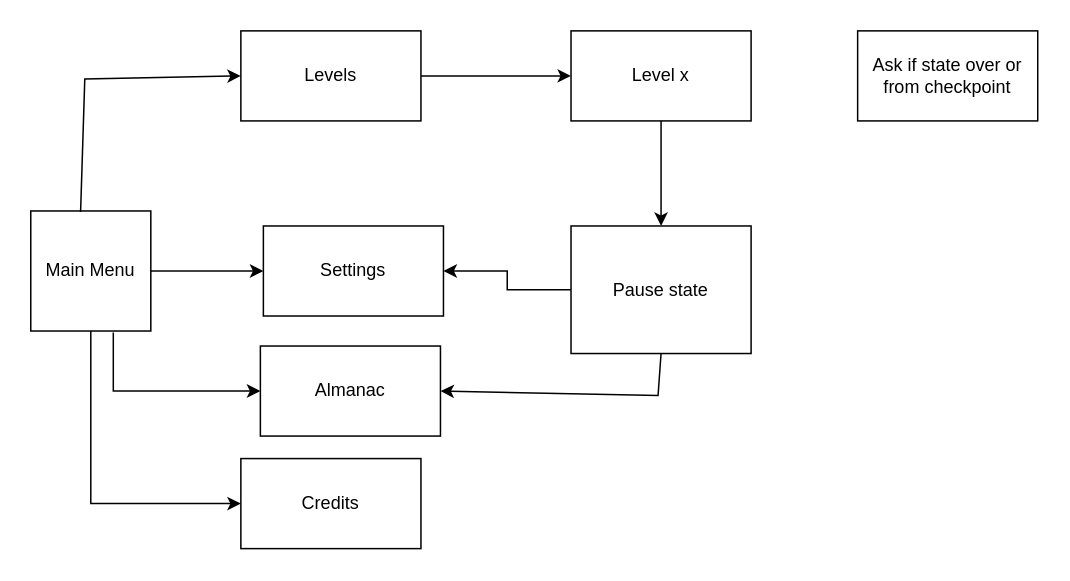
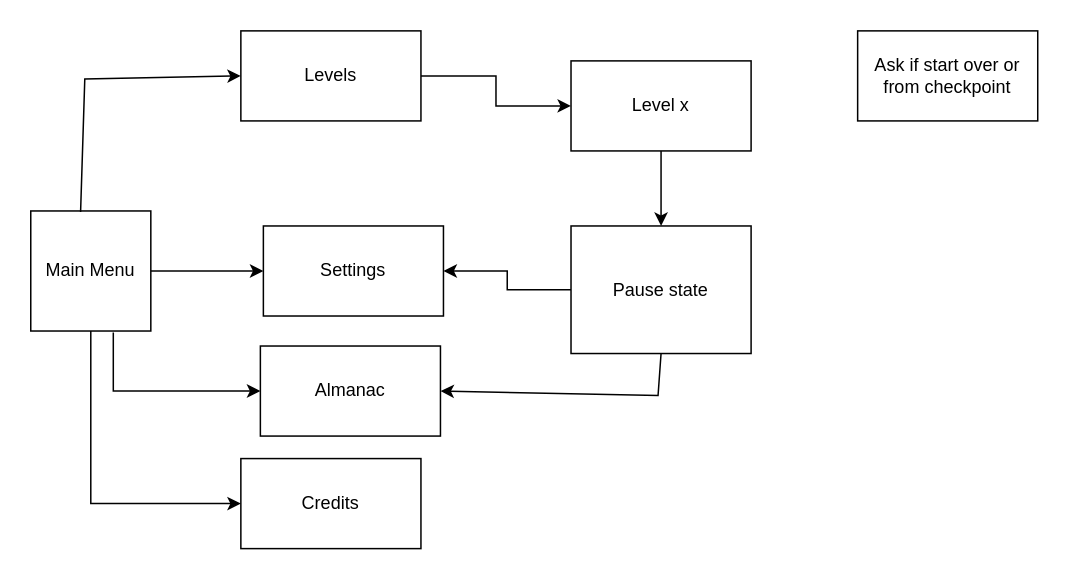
(661, 76) -> (661, 106)
(947, 76) -> (947, 76)
